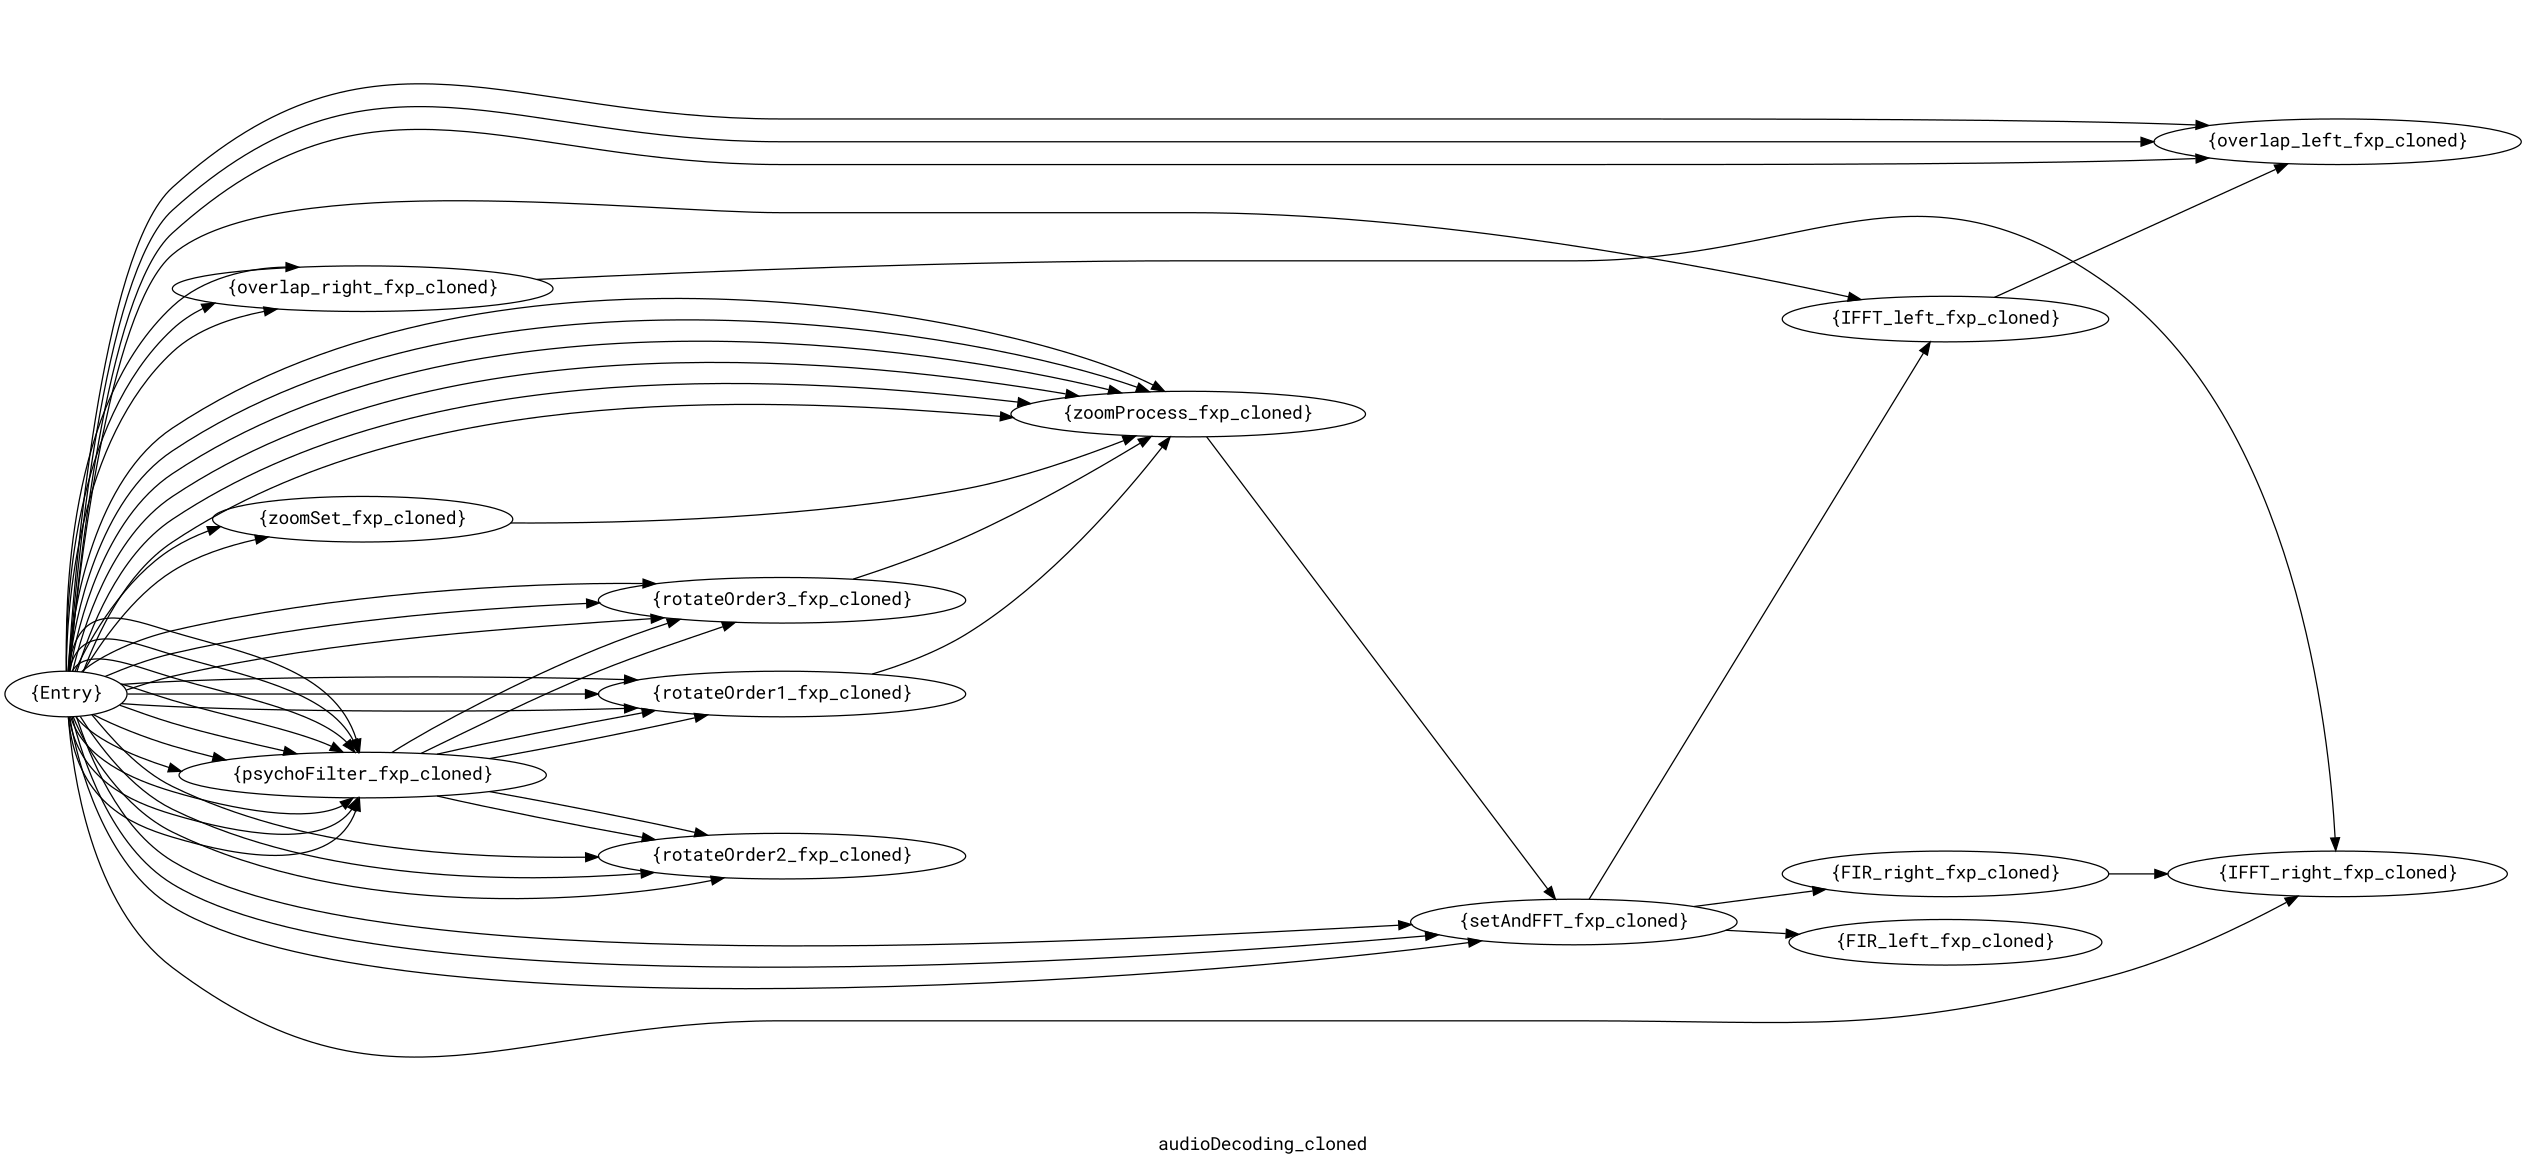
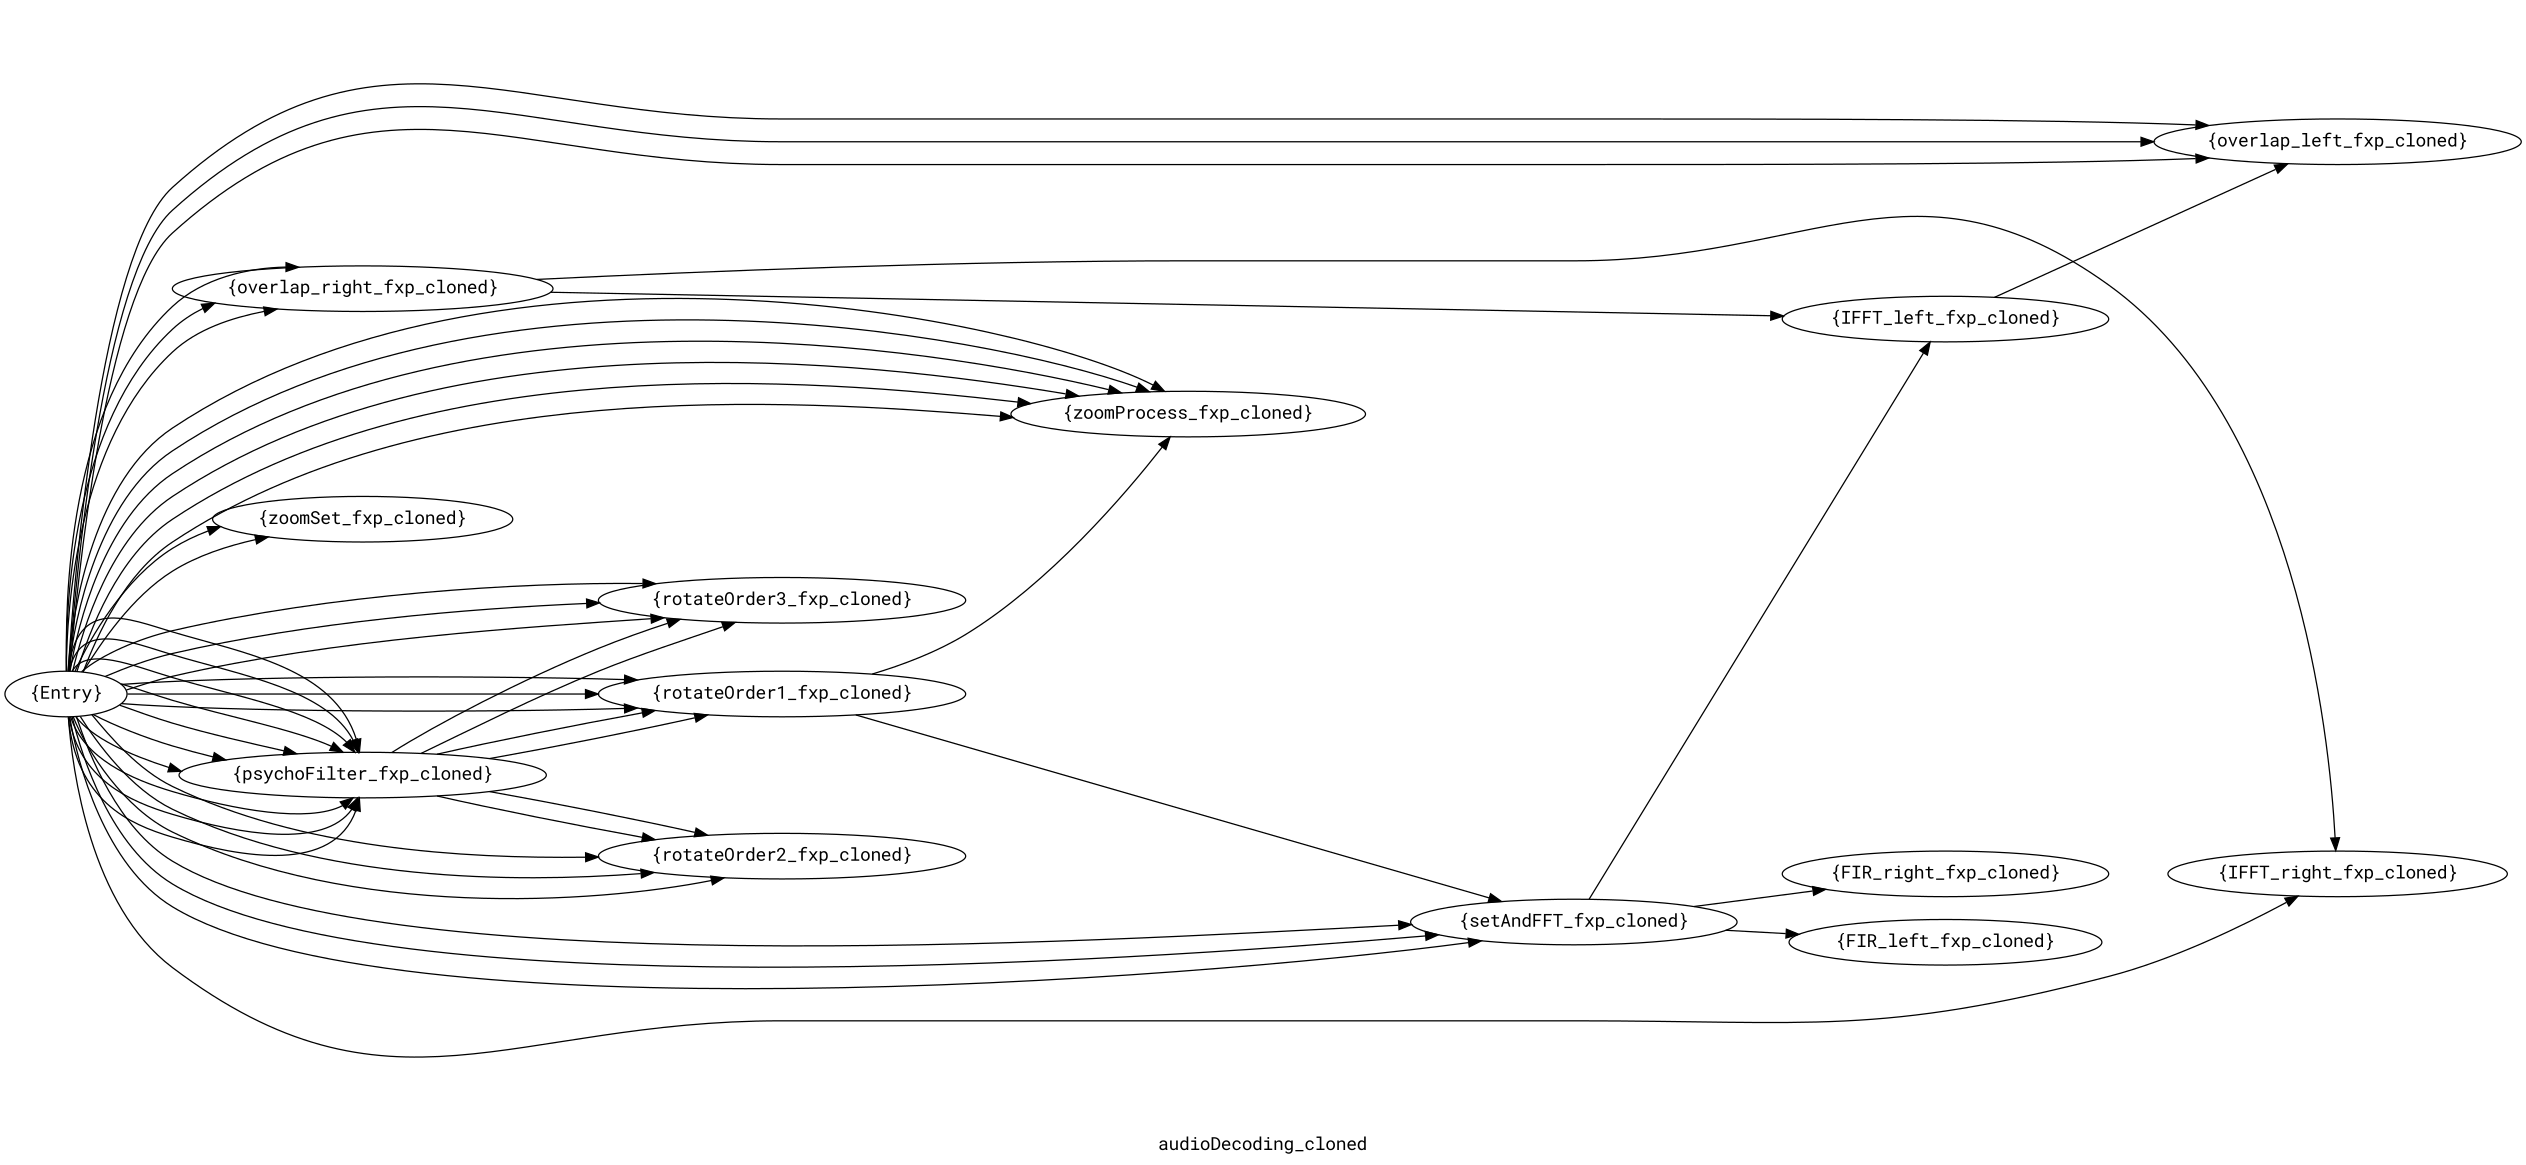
(792, 213) -> (1161, 304)
(821, 509) -> none
(1001, 520) -> none
(1377, 663) -> (1173, 806)
(2132, 874) -> none
